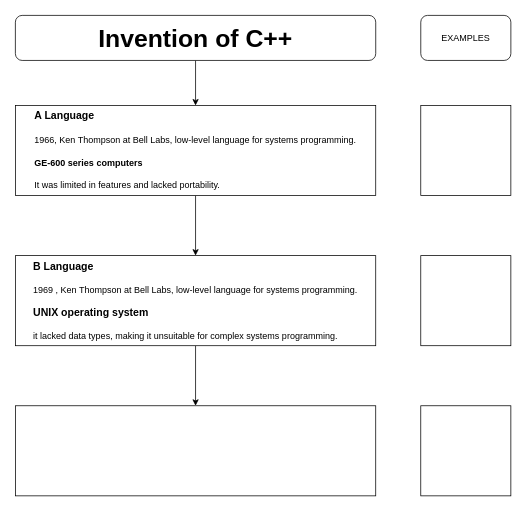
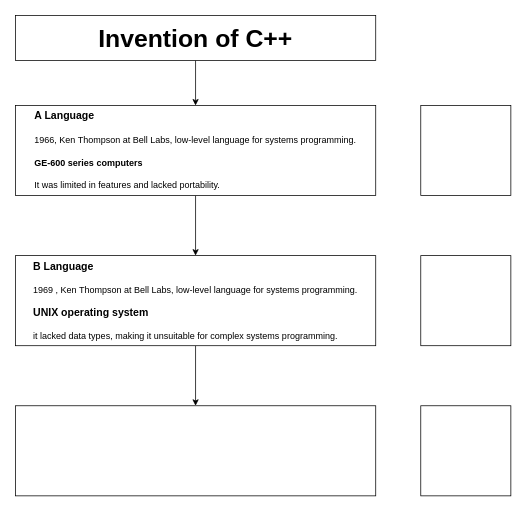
(195, 38) -> (195, 38)
(465, 38) -> none
